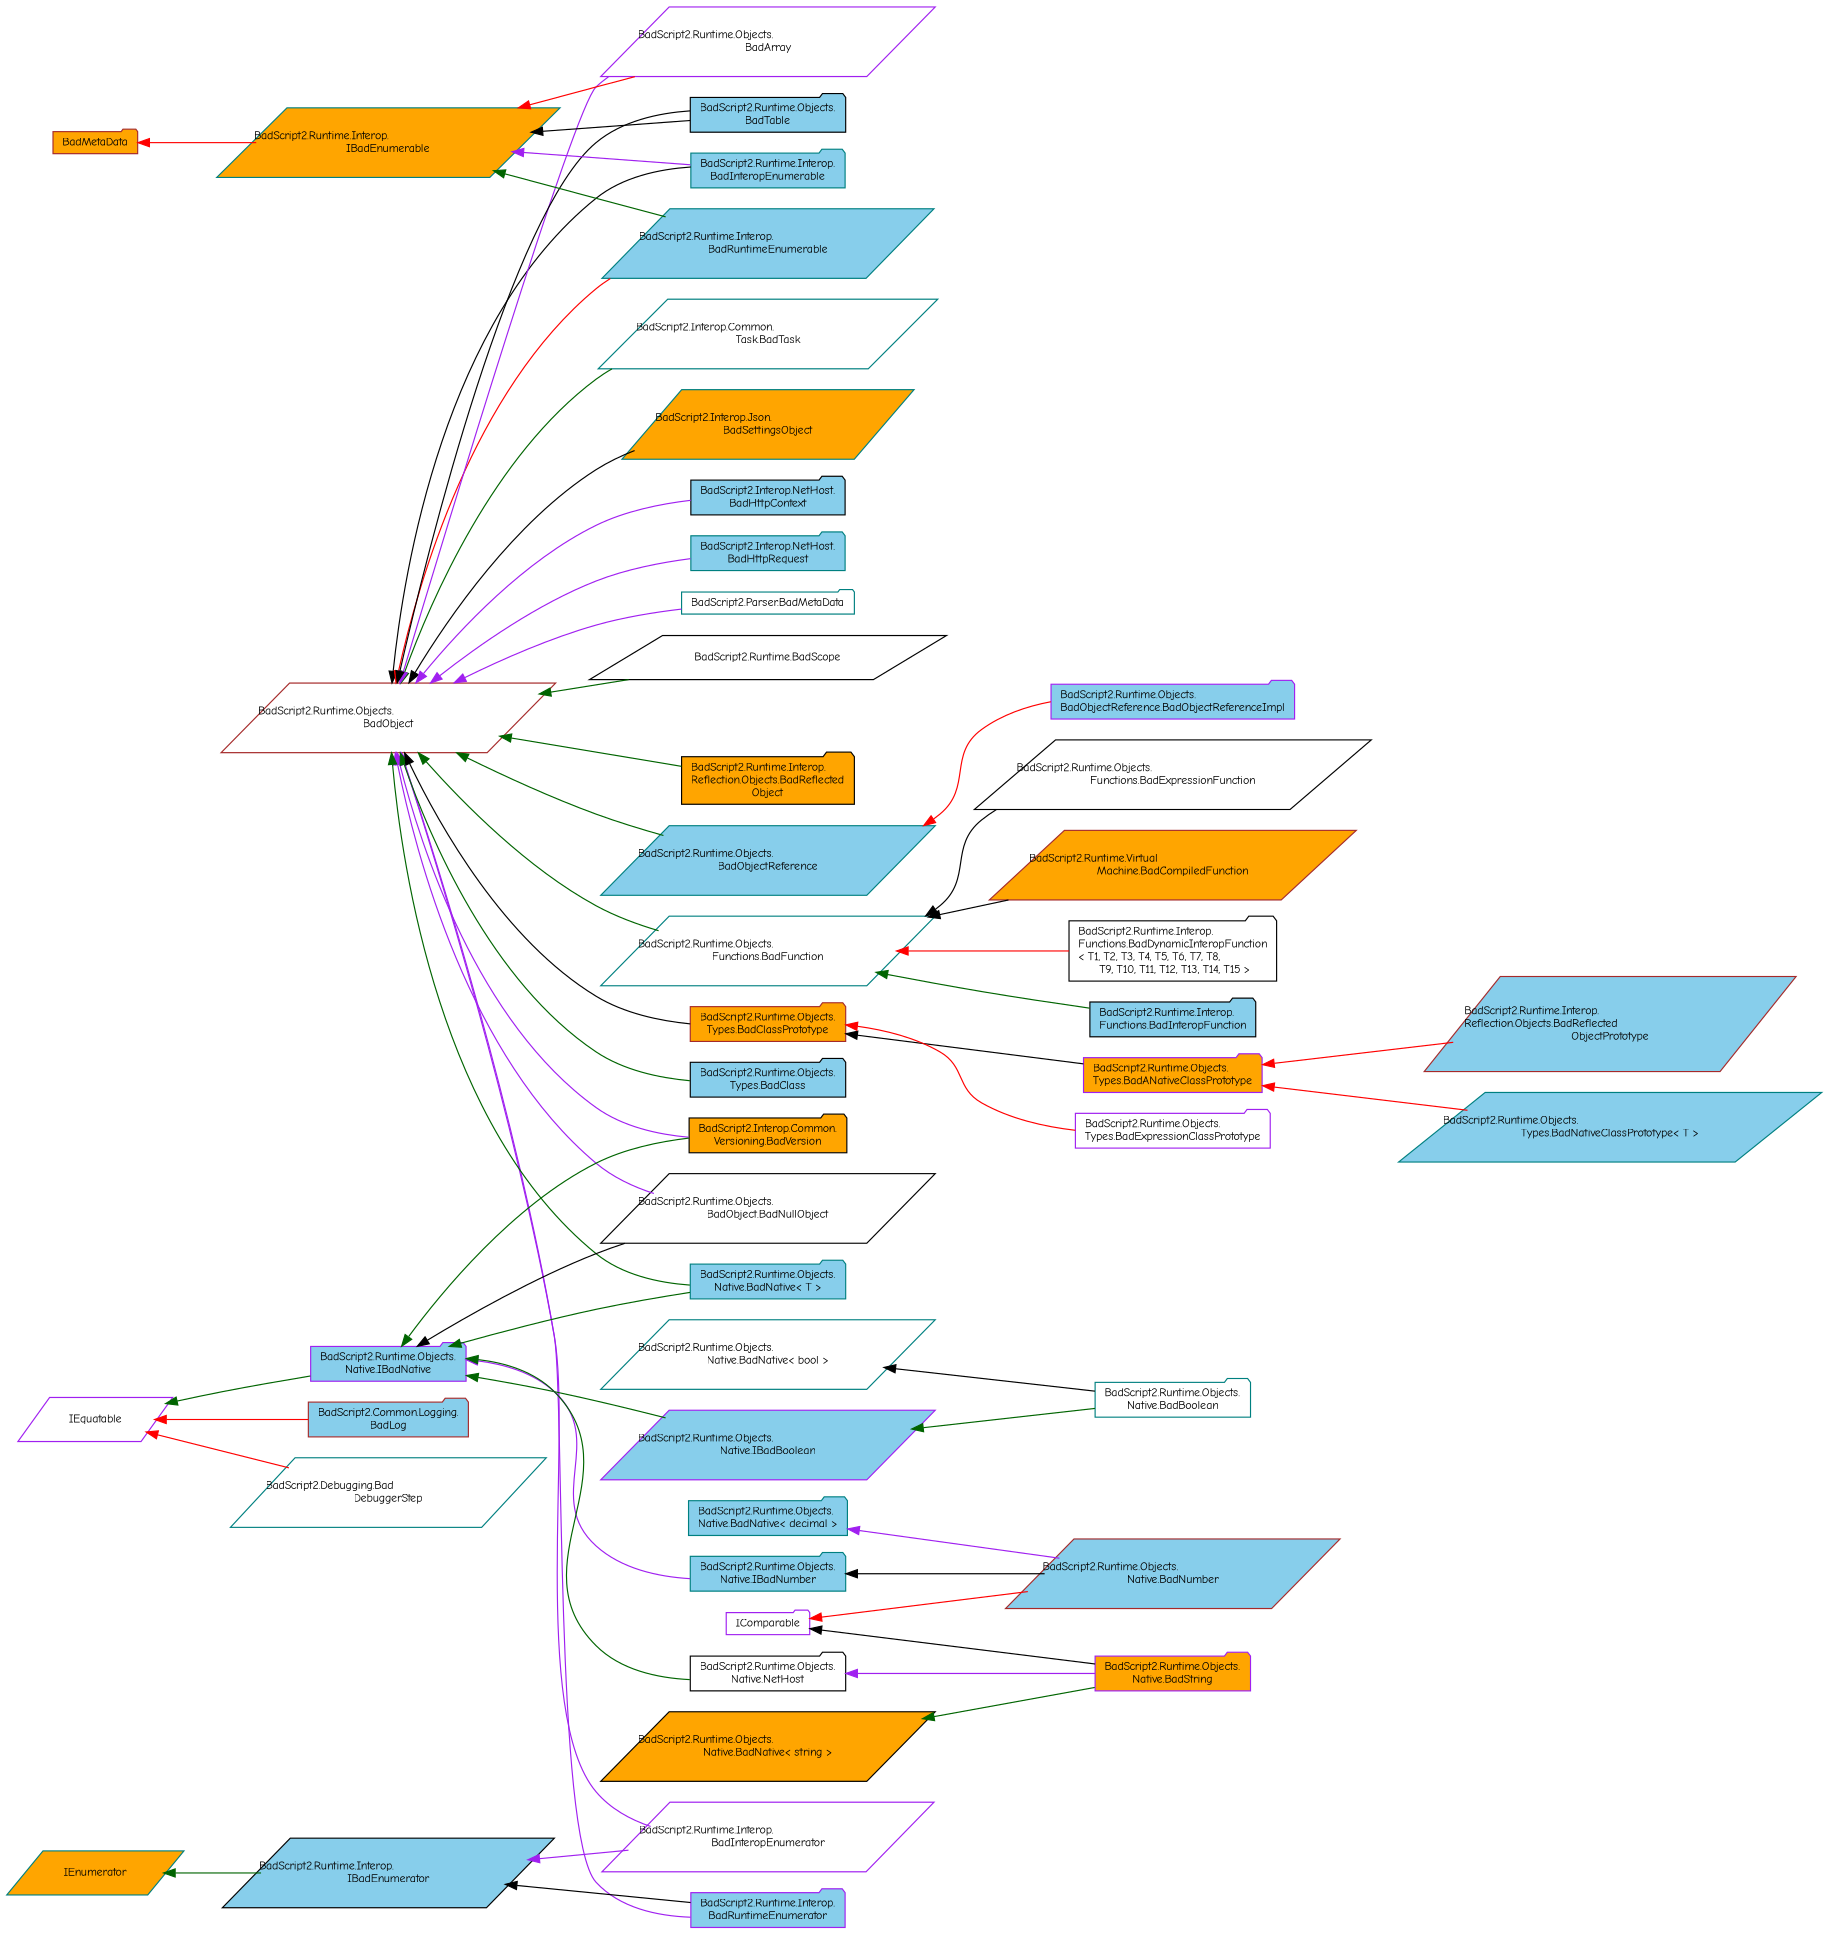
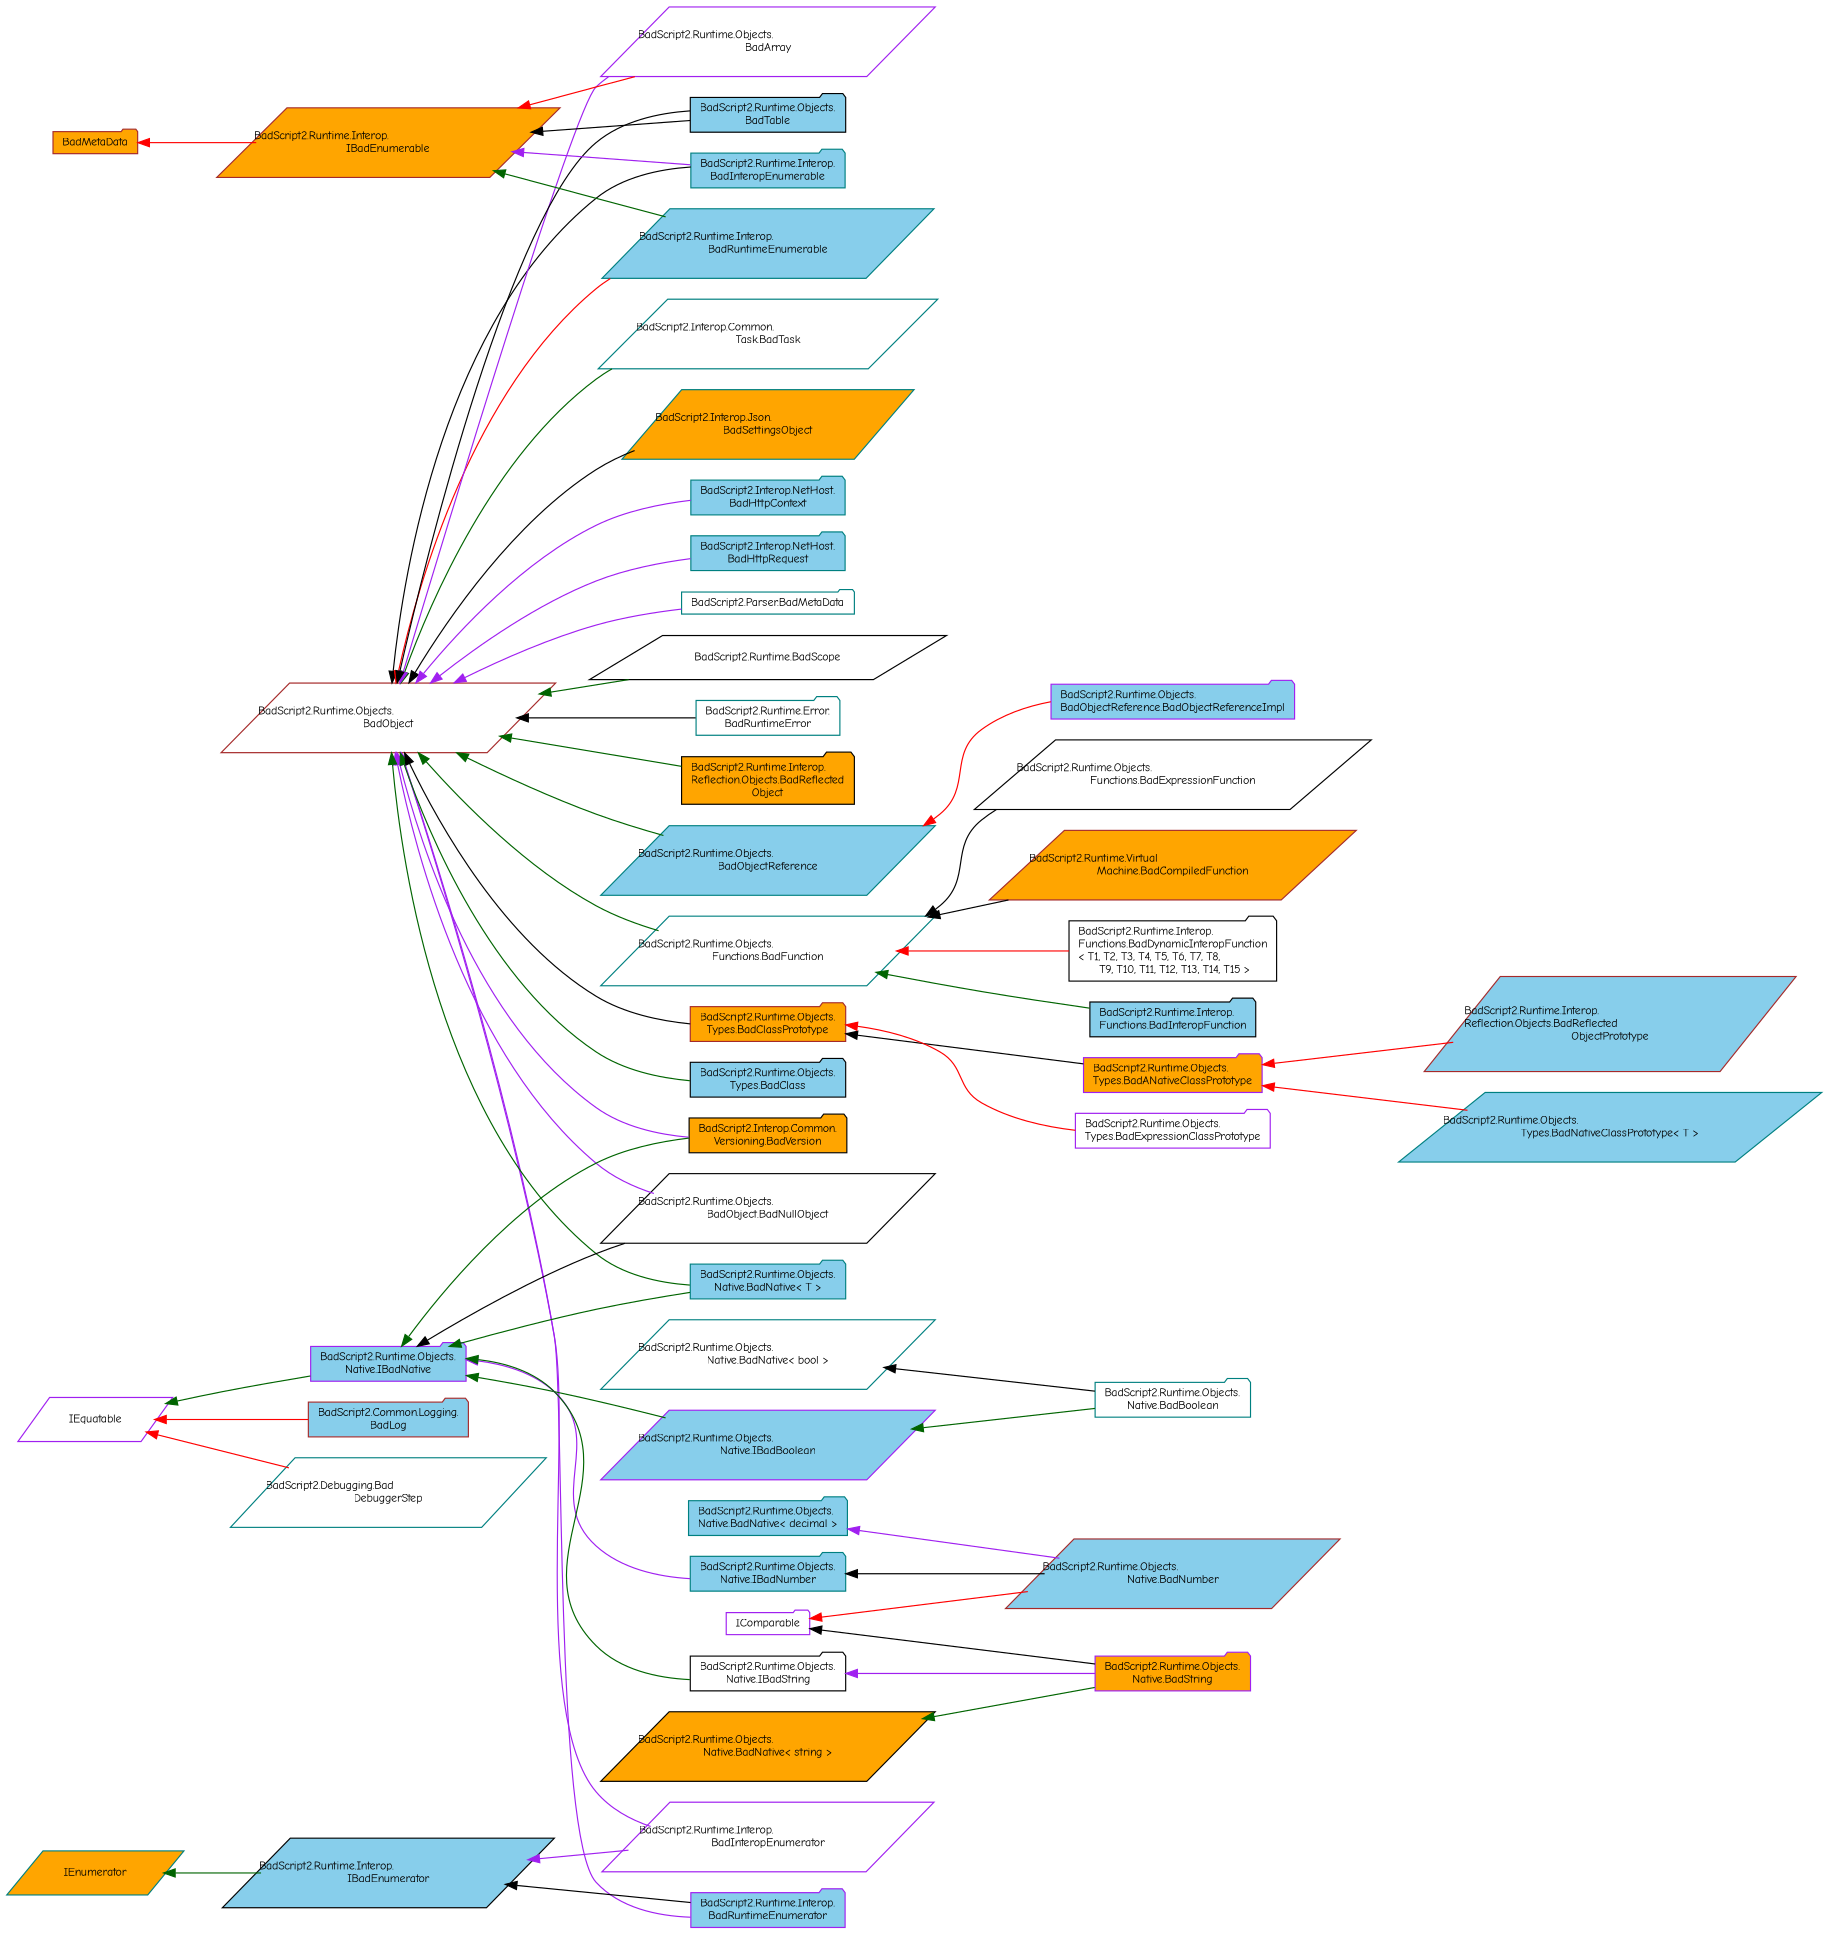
(388, 143) -> (388, 143)
(768, 498) -> (768, 498)
none -> (768, 718)
(768, 1673) -> (768, 1673)
